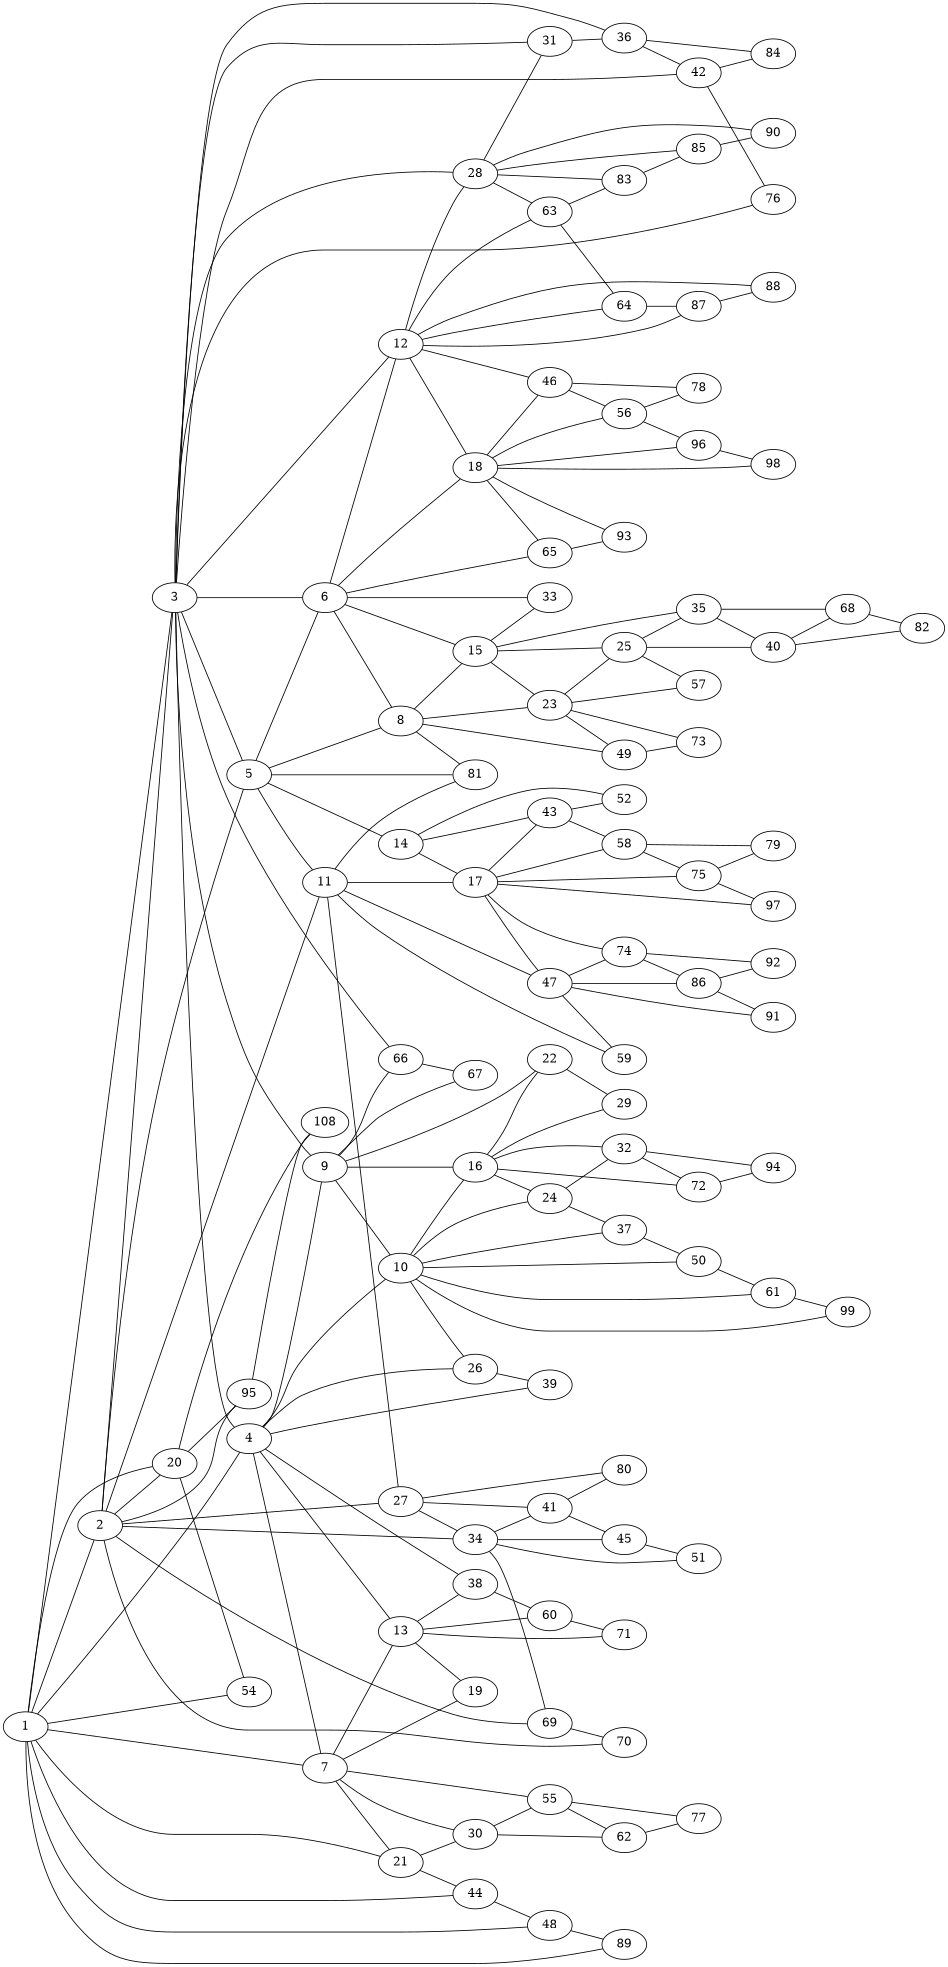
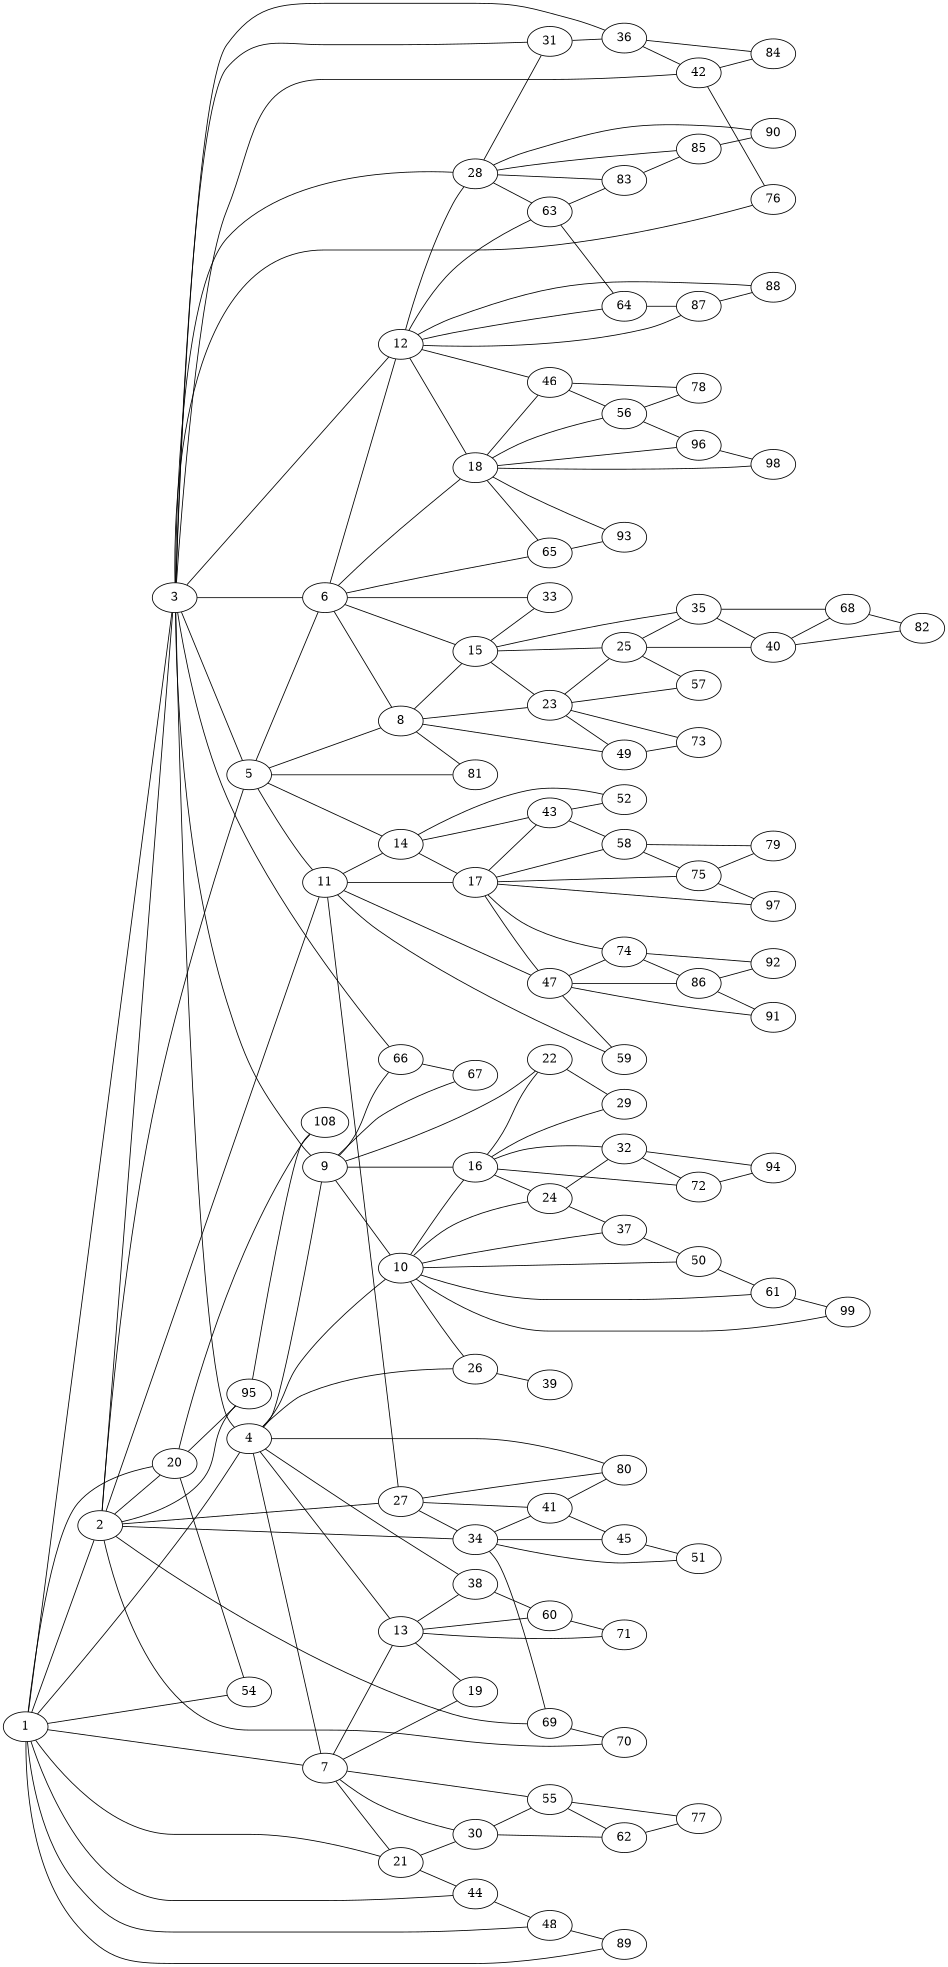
(388, 815) -> (363, 863)
(399, 1409) -> (439, 1439)
